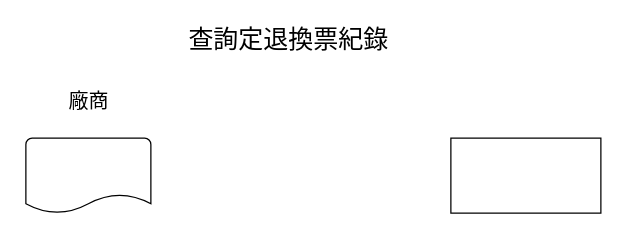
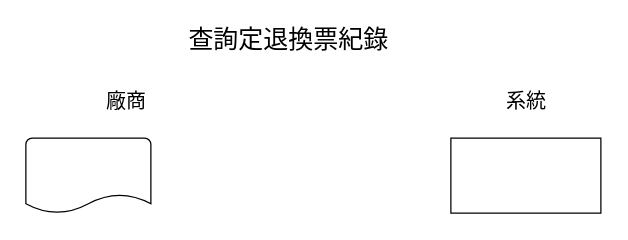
(88, 101) -> (126, 101)
none -> (526, 101)
